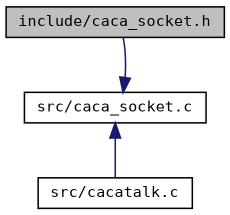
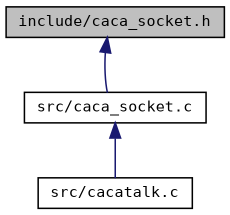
(125, 57) -> (105, 73)
